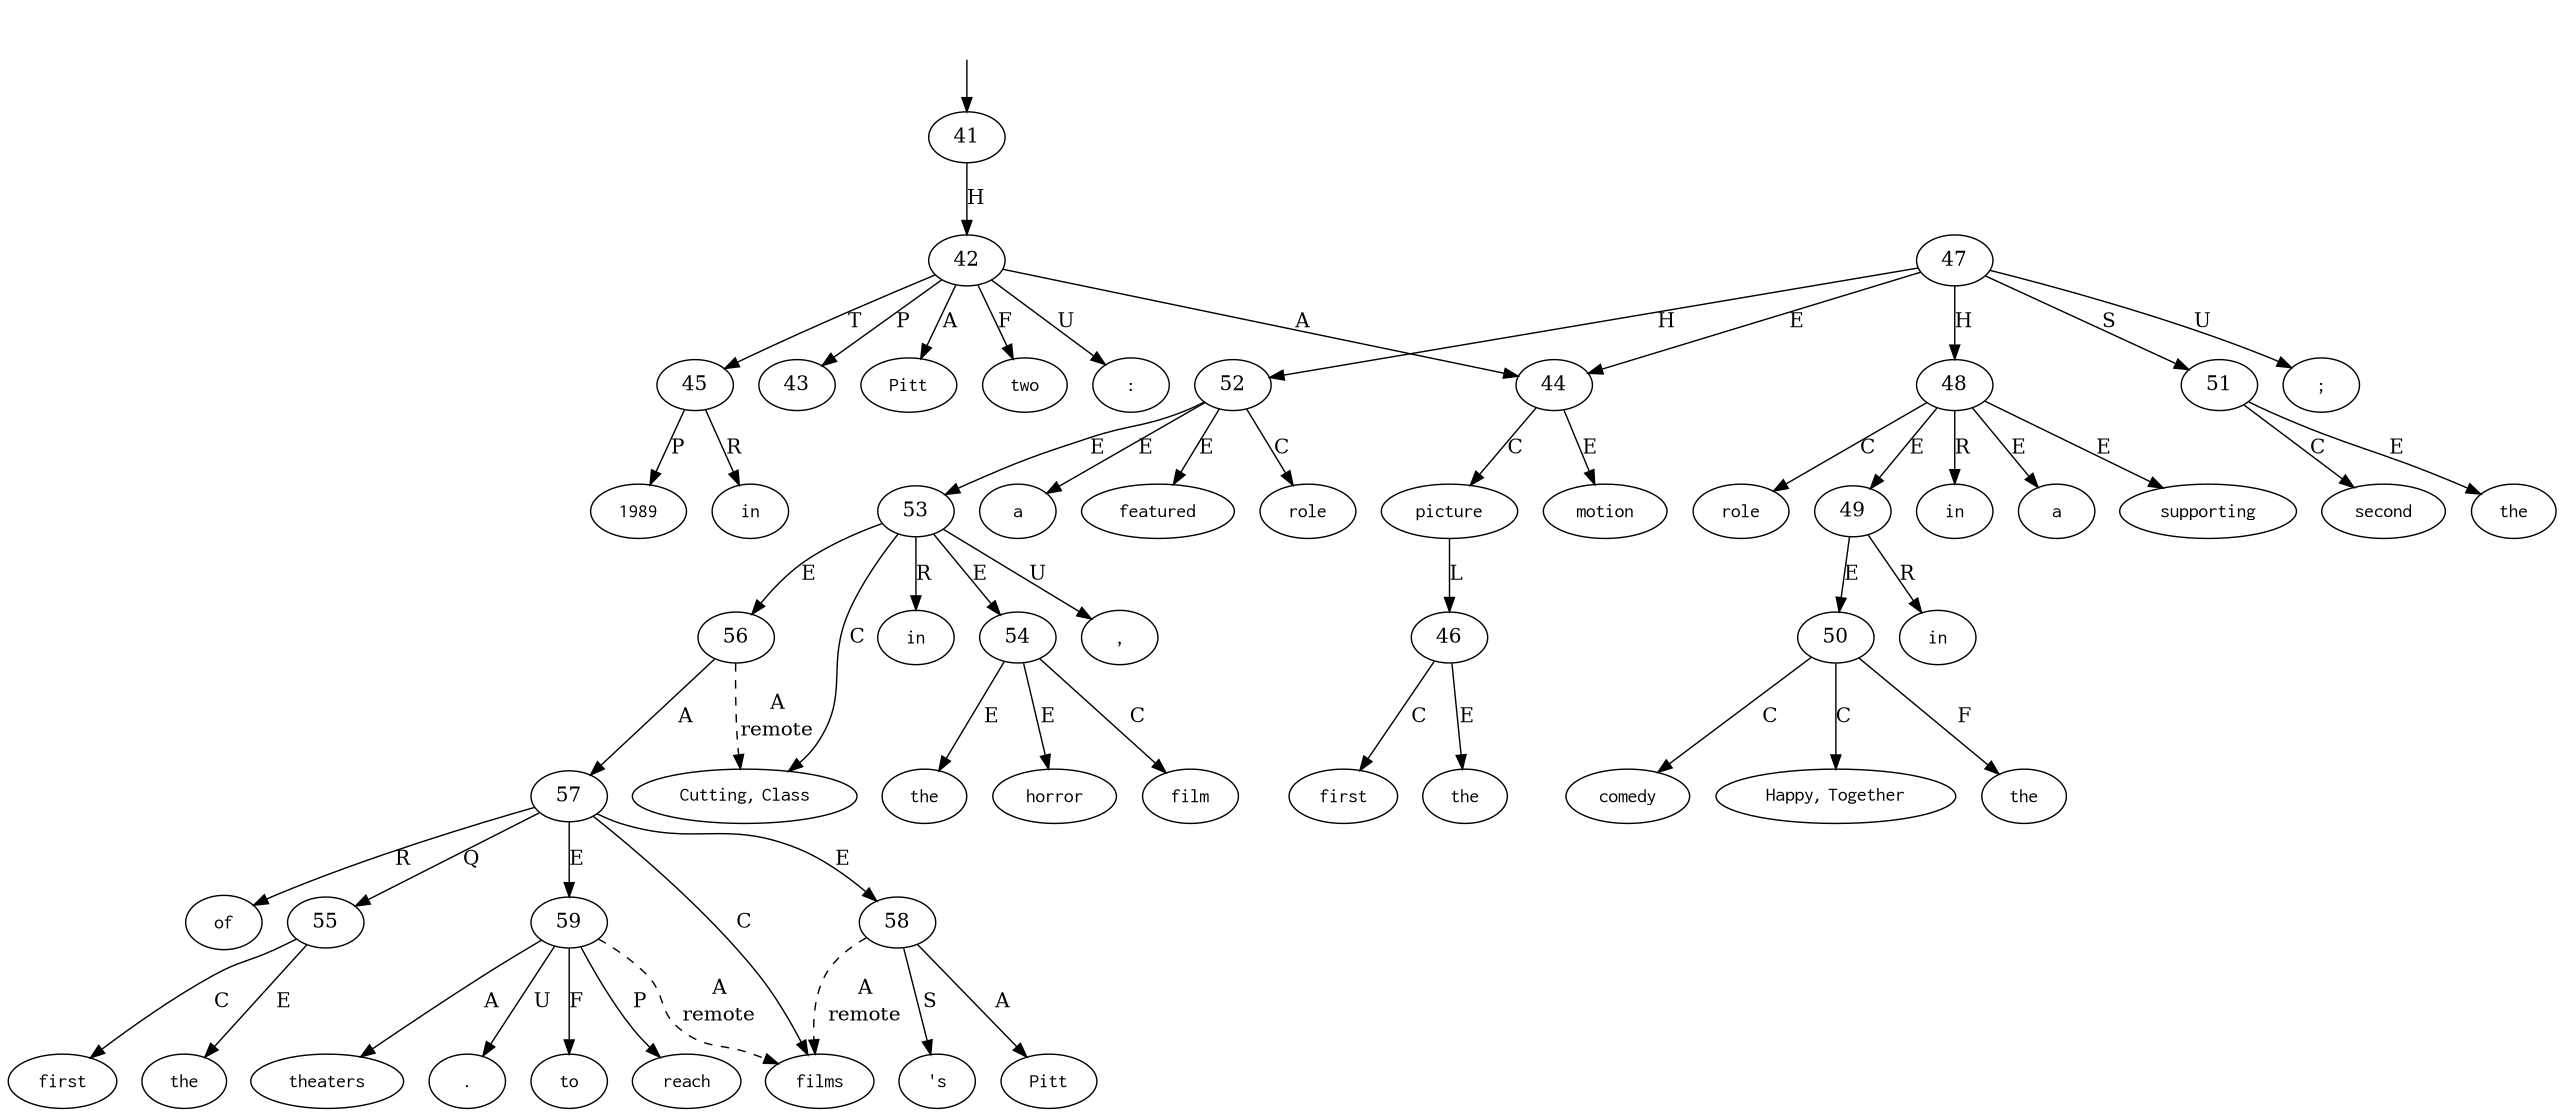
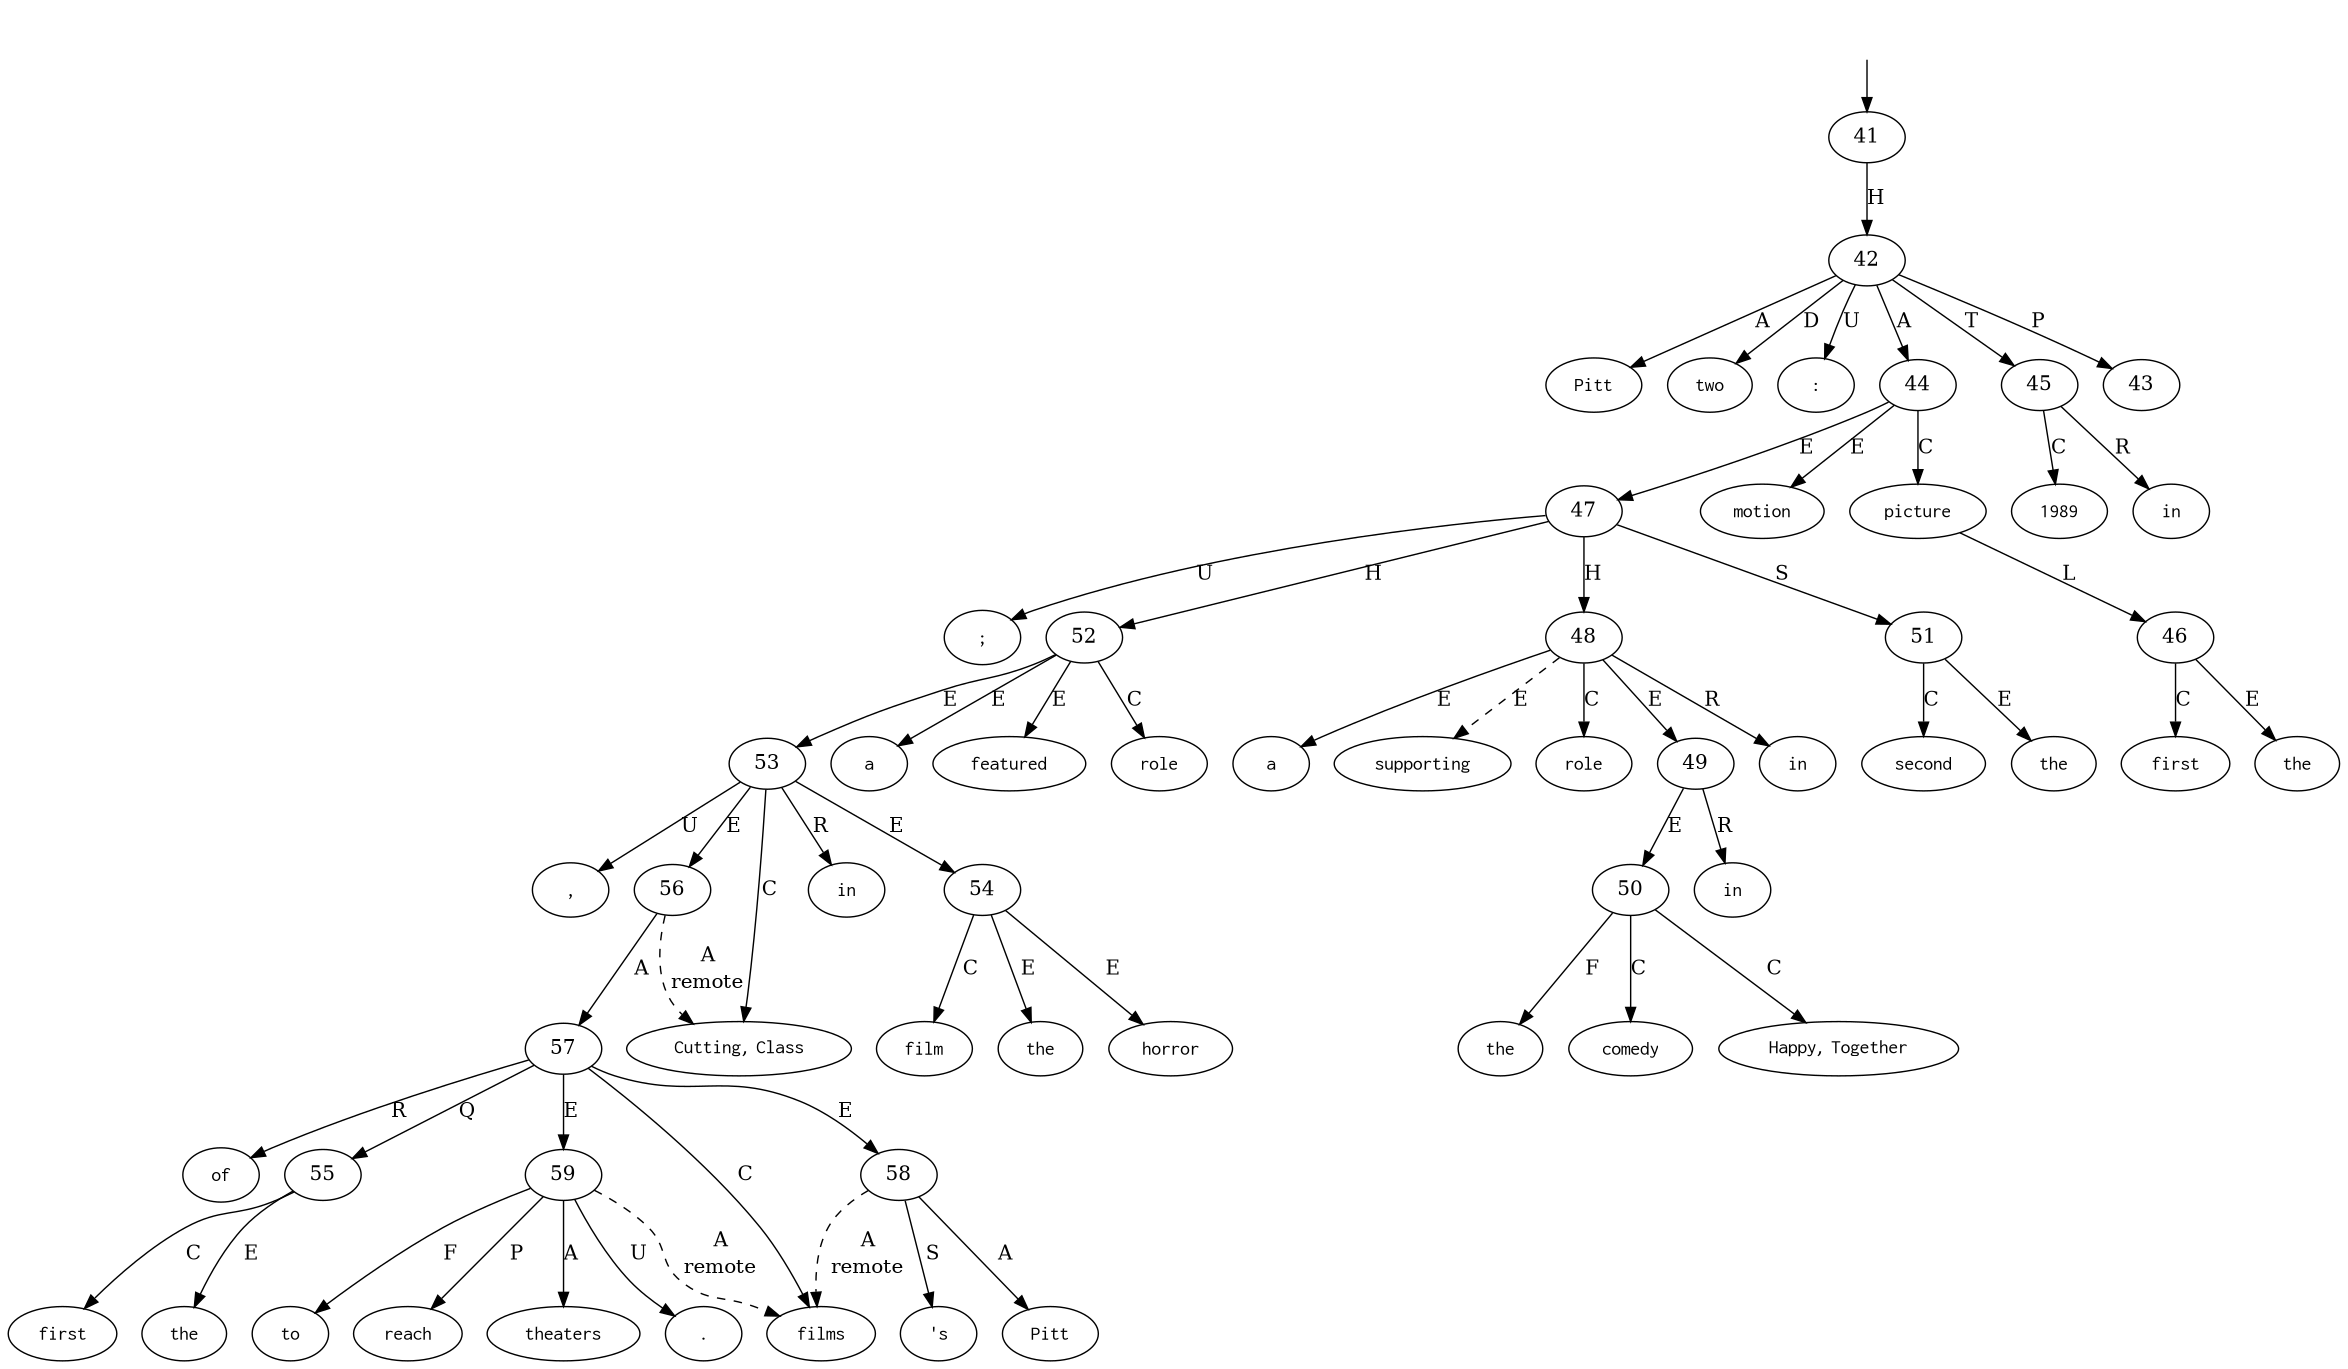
(1761, 321) -> (1762, 453)
(1005, 322) -> (1812, 322)
(2067, 441) -> (1512, 694)
(678, 448) -> (2059, 448)
